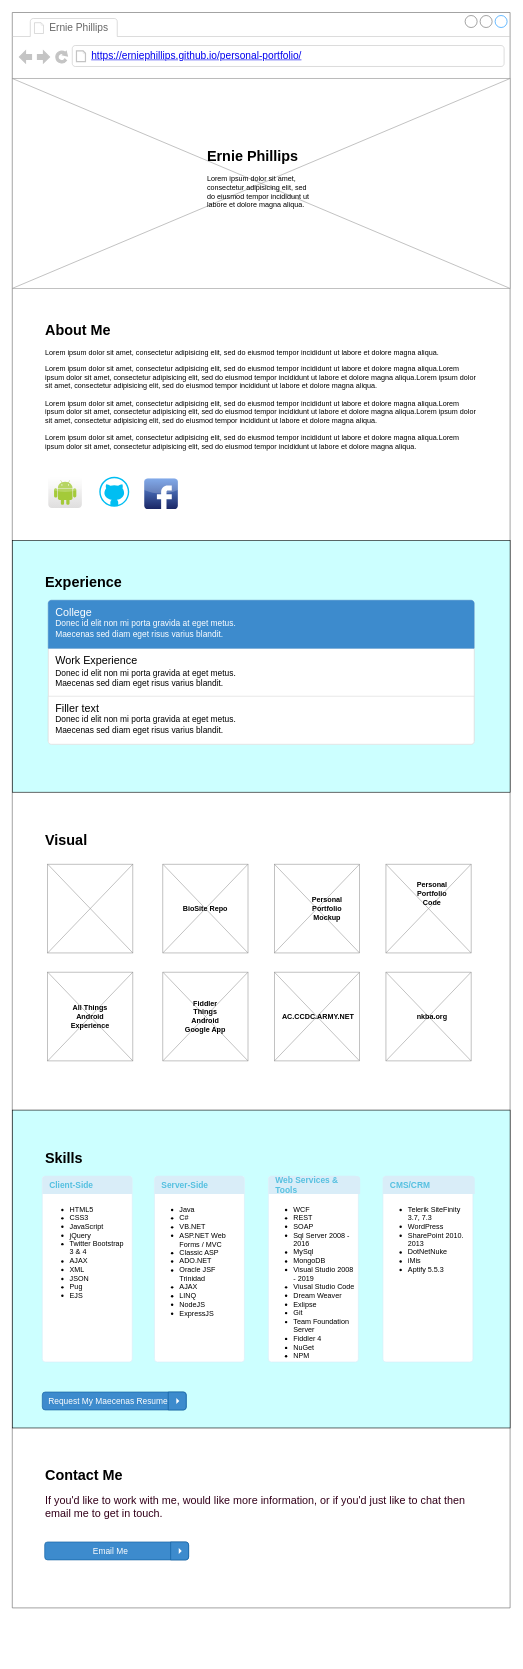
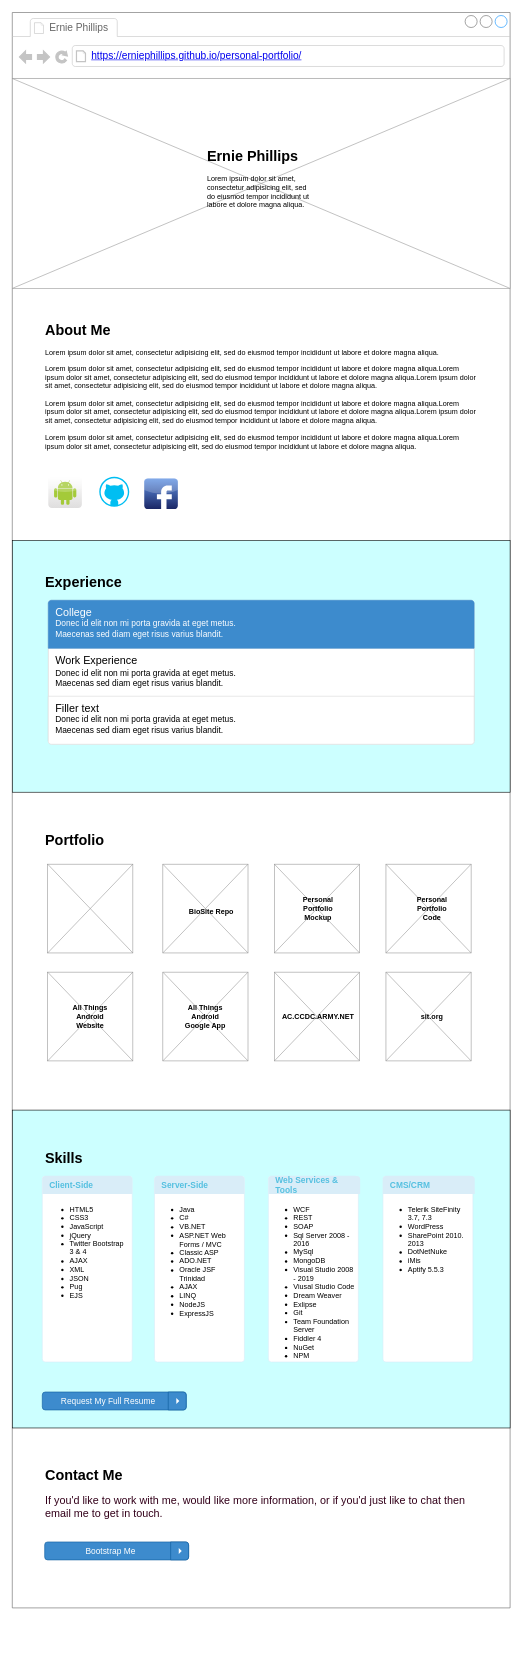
(56, 827) -> (62, 827)
(432, 894) -> (432, 909)
(206, 909) -> (212, 912)
(327, 909) -> (318, 909)
(90, 1017) -> (90, 1017)
(206, 1017) -> (206, 1017)
(432, 1017) -> (432, 1017)
(108, 1401) -> (108, 1401)
(111, 1551) -> (111, 1551)
